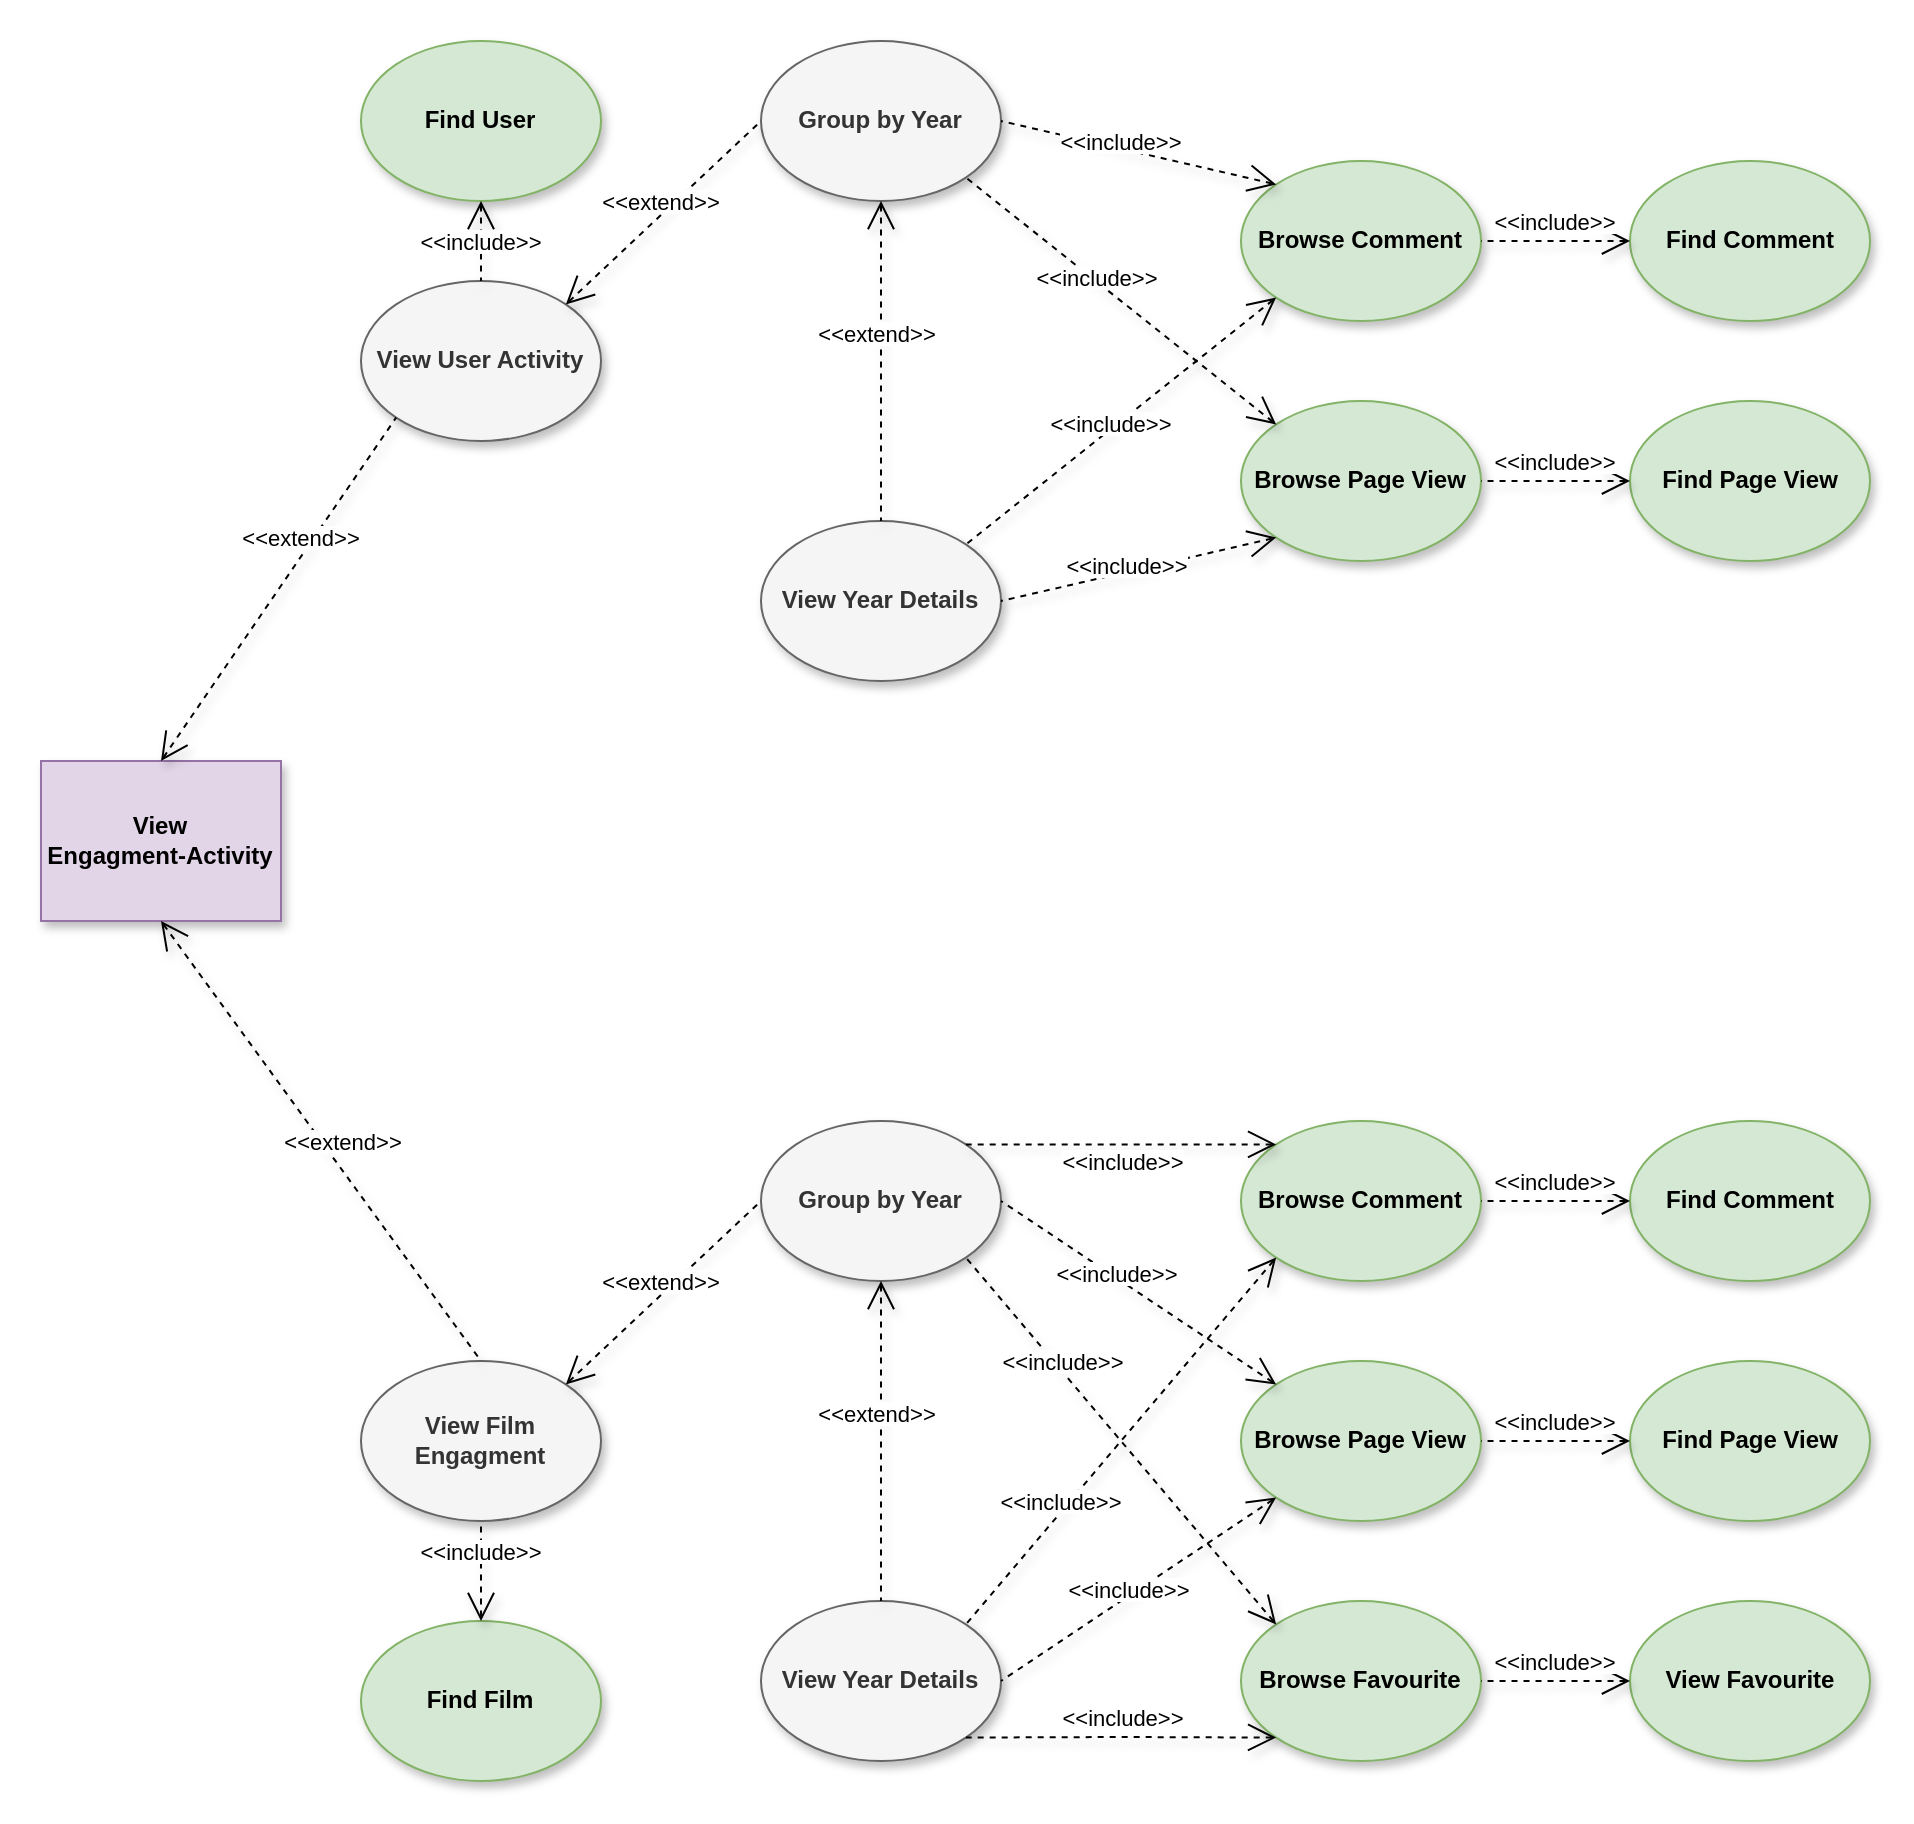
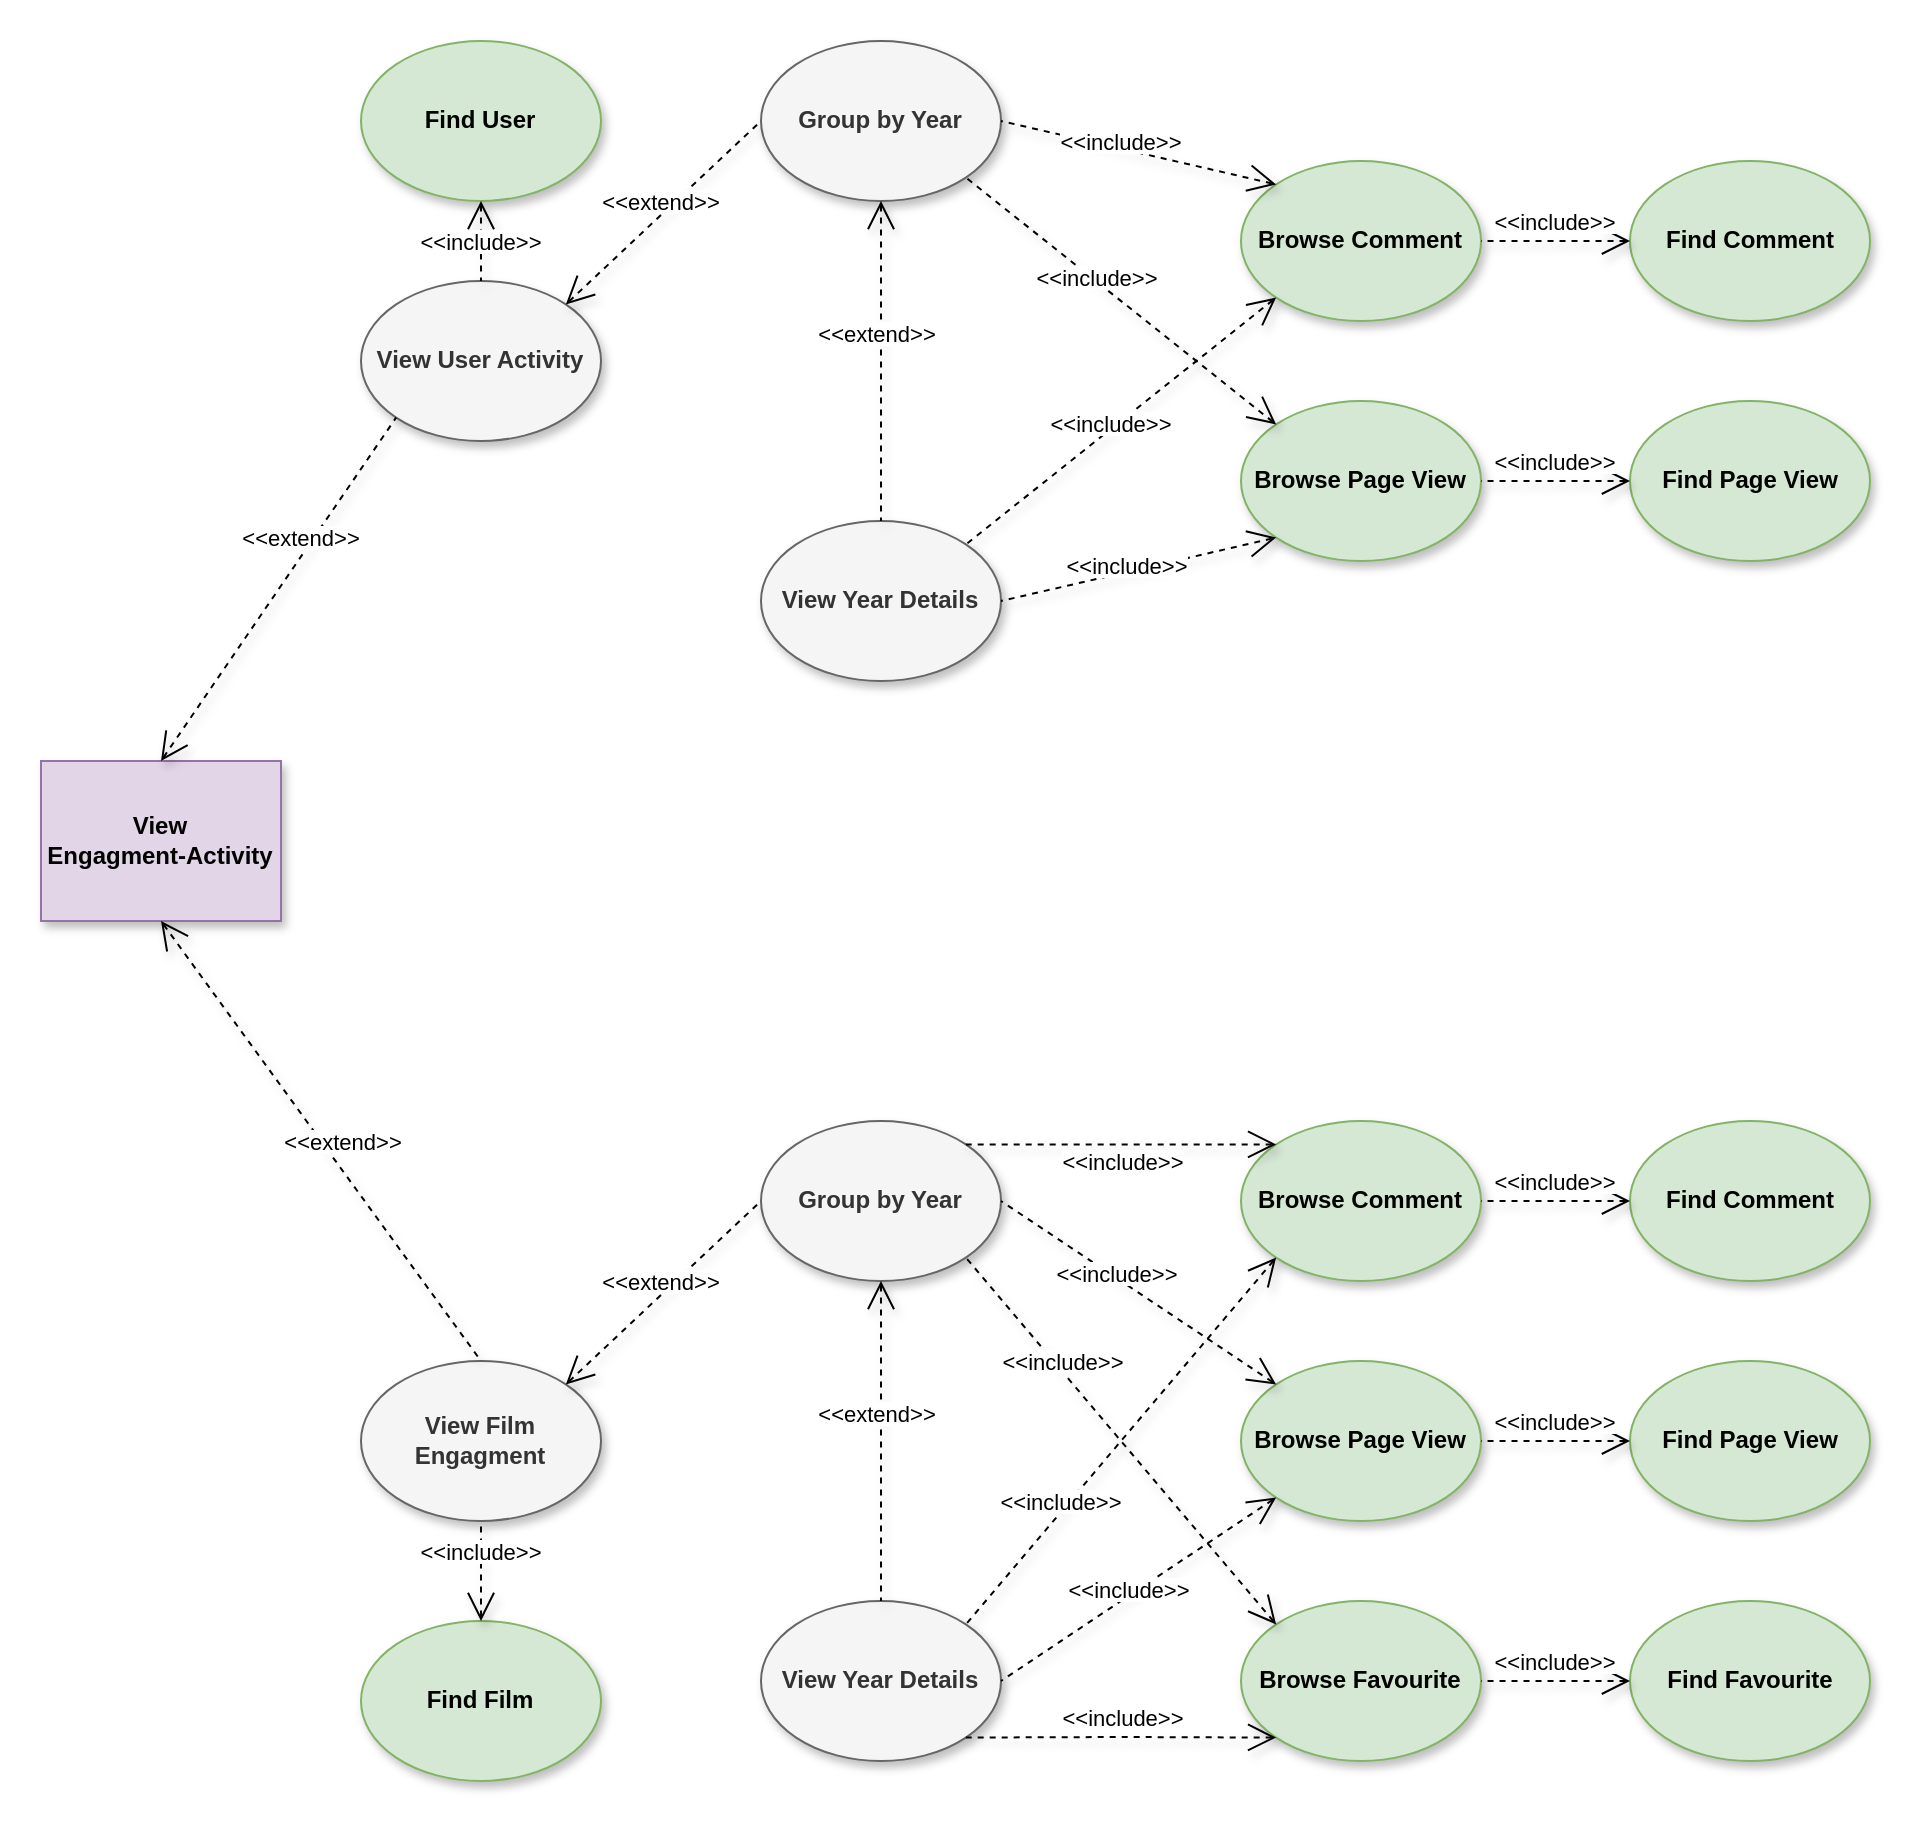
(1751, 1681) -> (1751, 1681)
